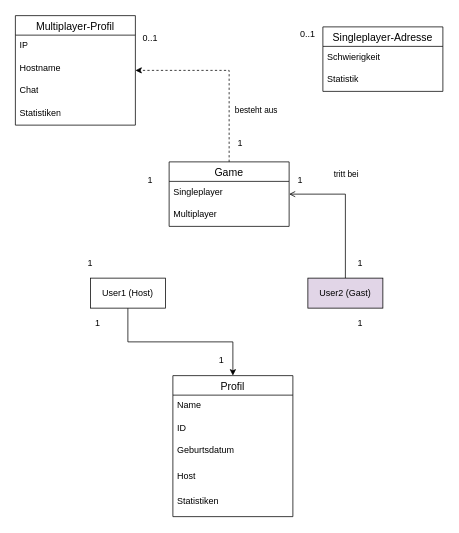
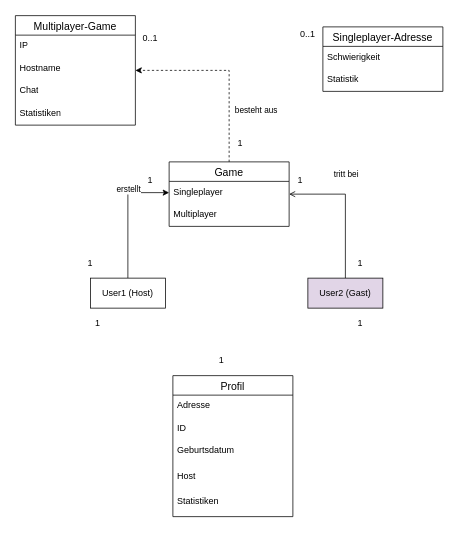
(75, 26) -> (75, 26)
none -> (145, 192)
(128, 341) -> none
(187, 406) -> (195, 406)
